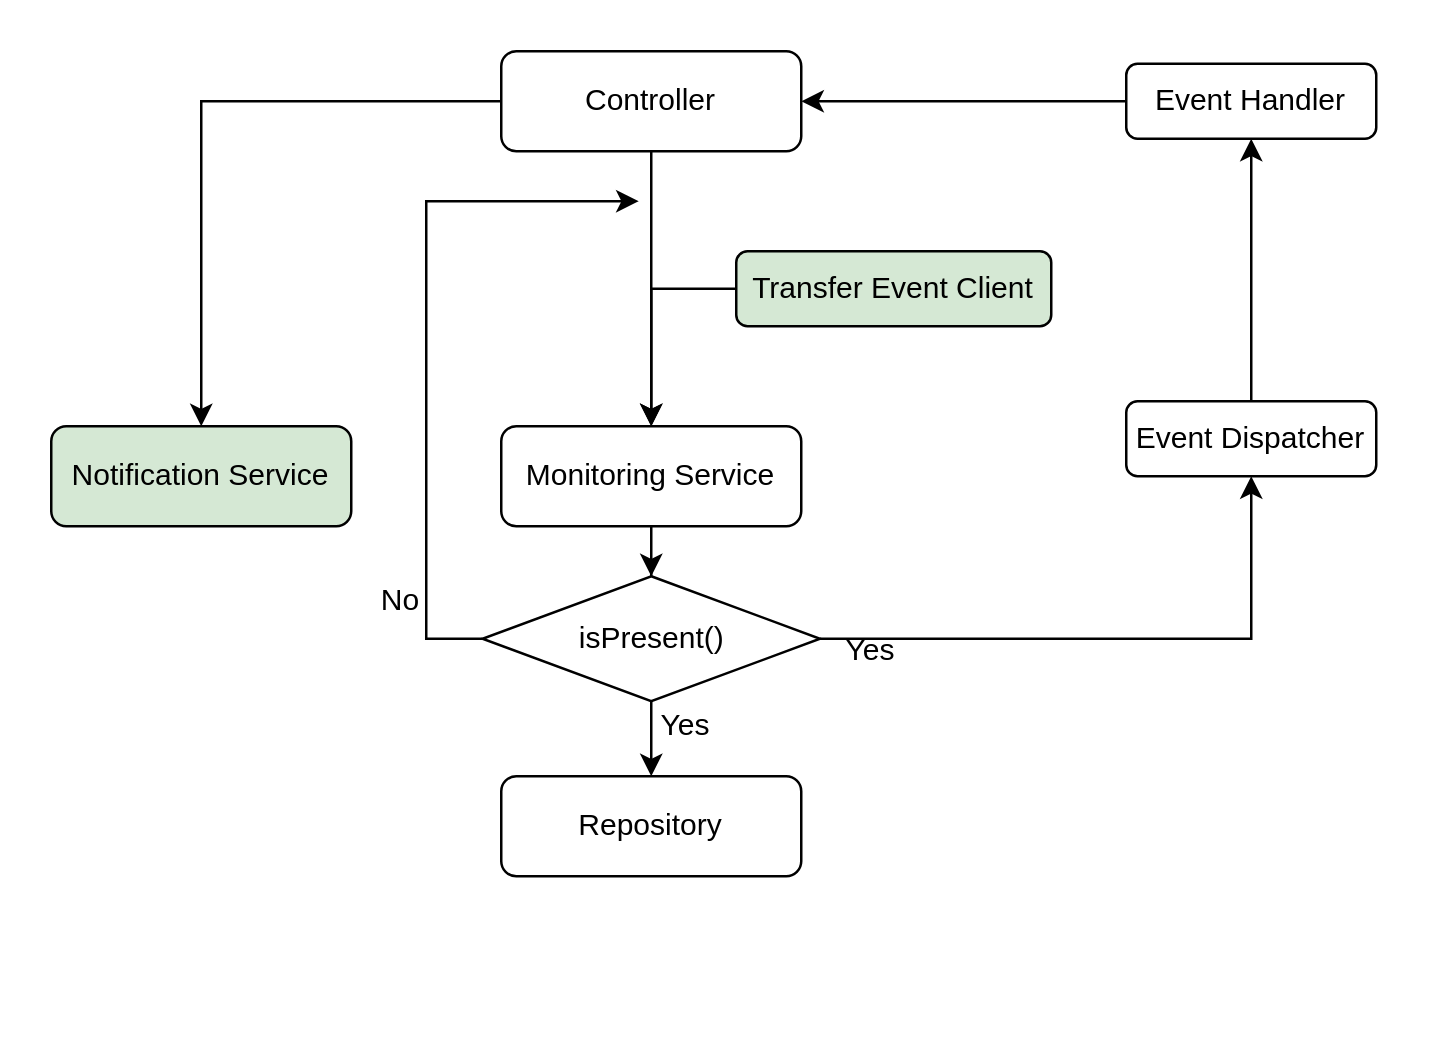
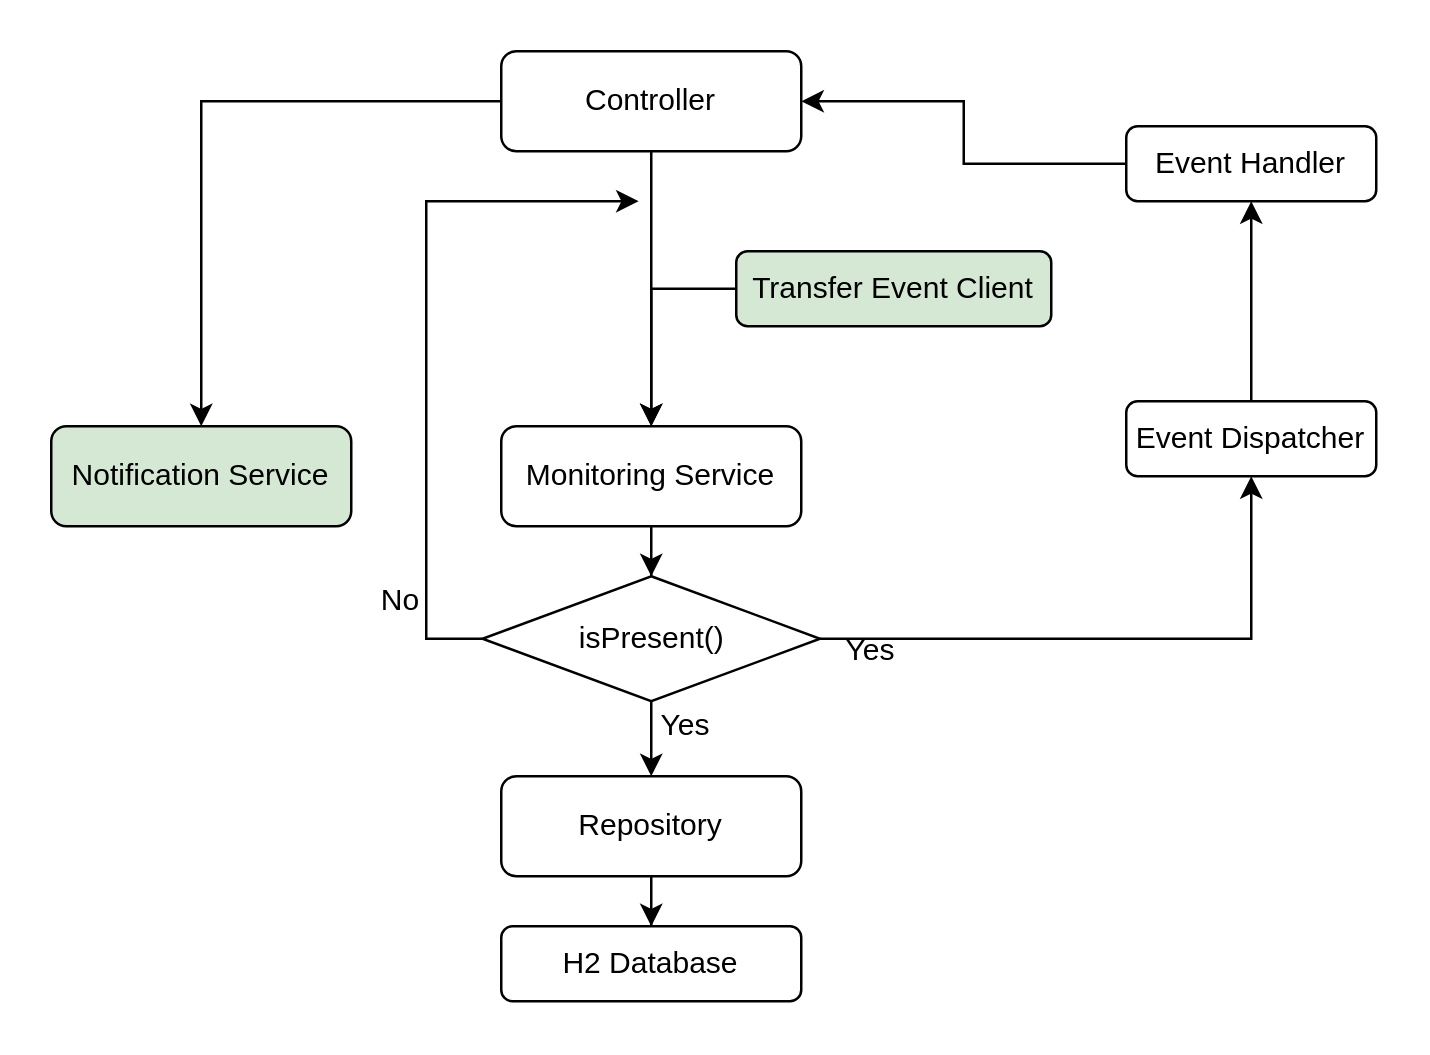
(1251, 101) -> (1251, 164)
none -> (651, 909)
none -> (651, 964)
